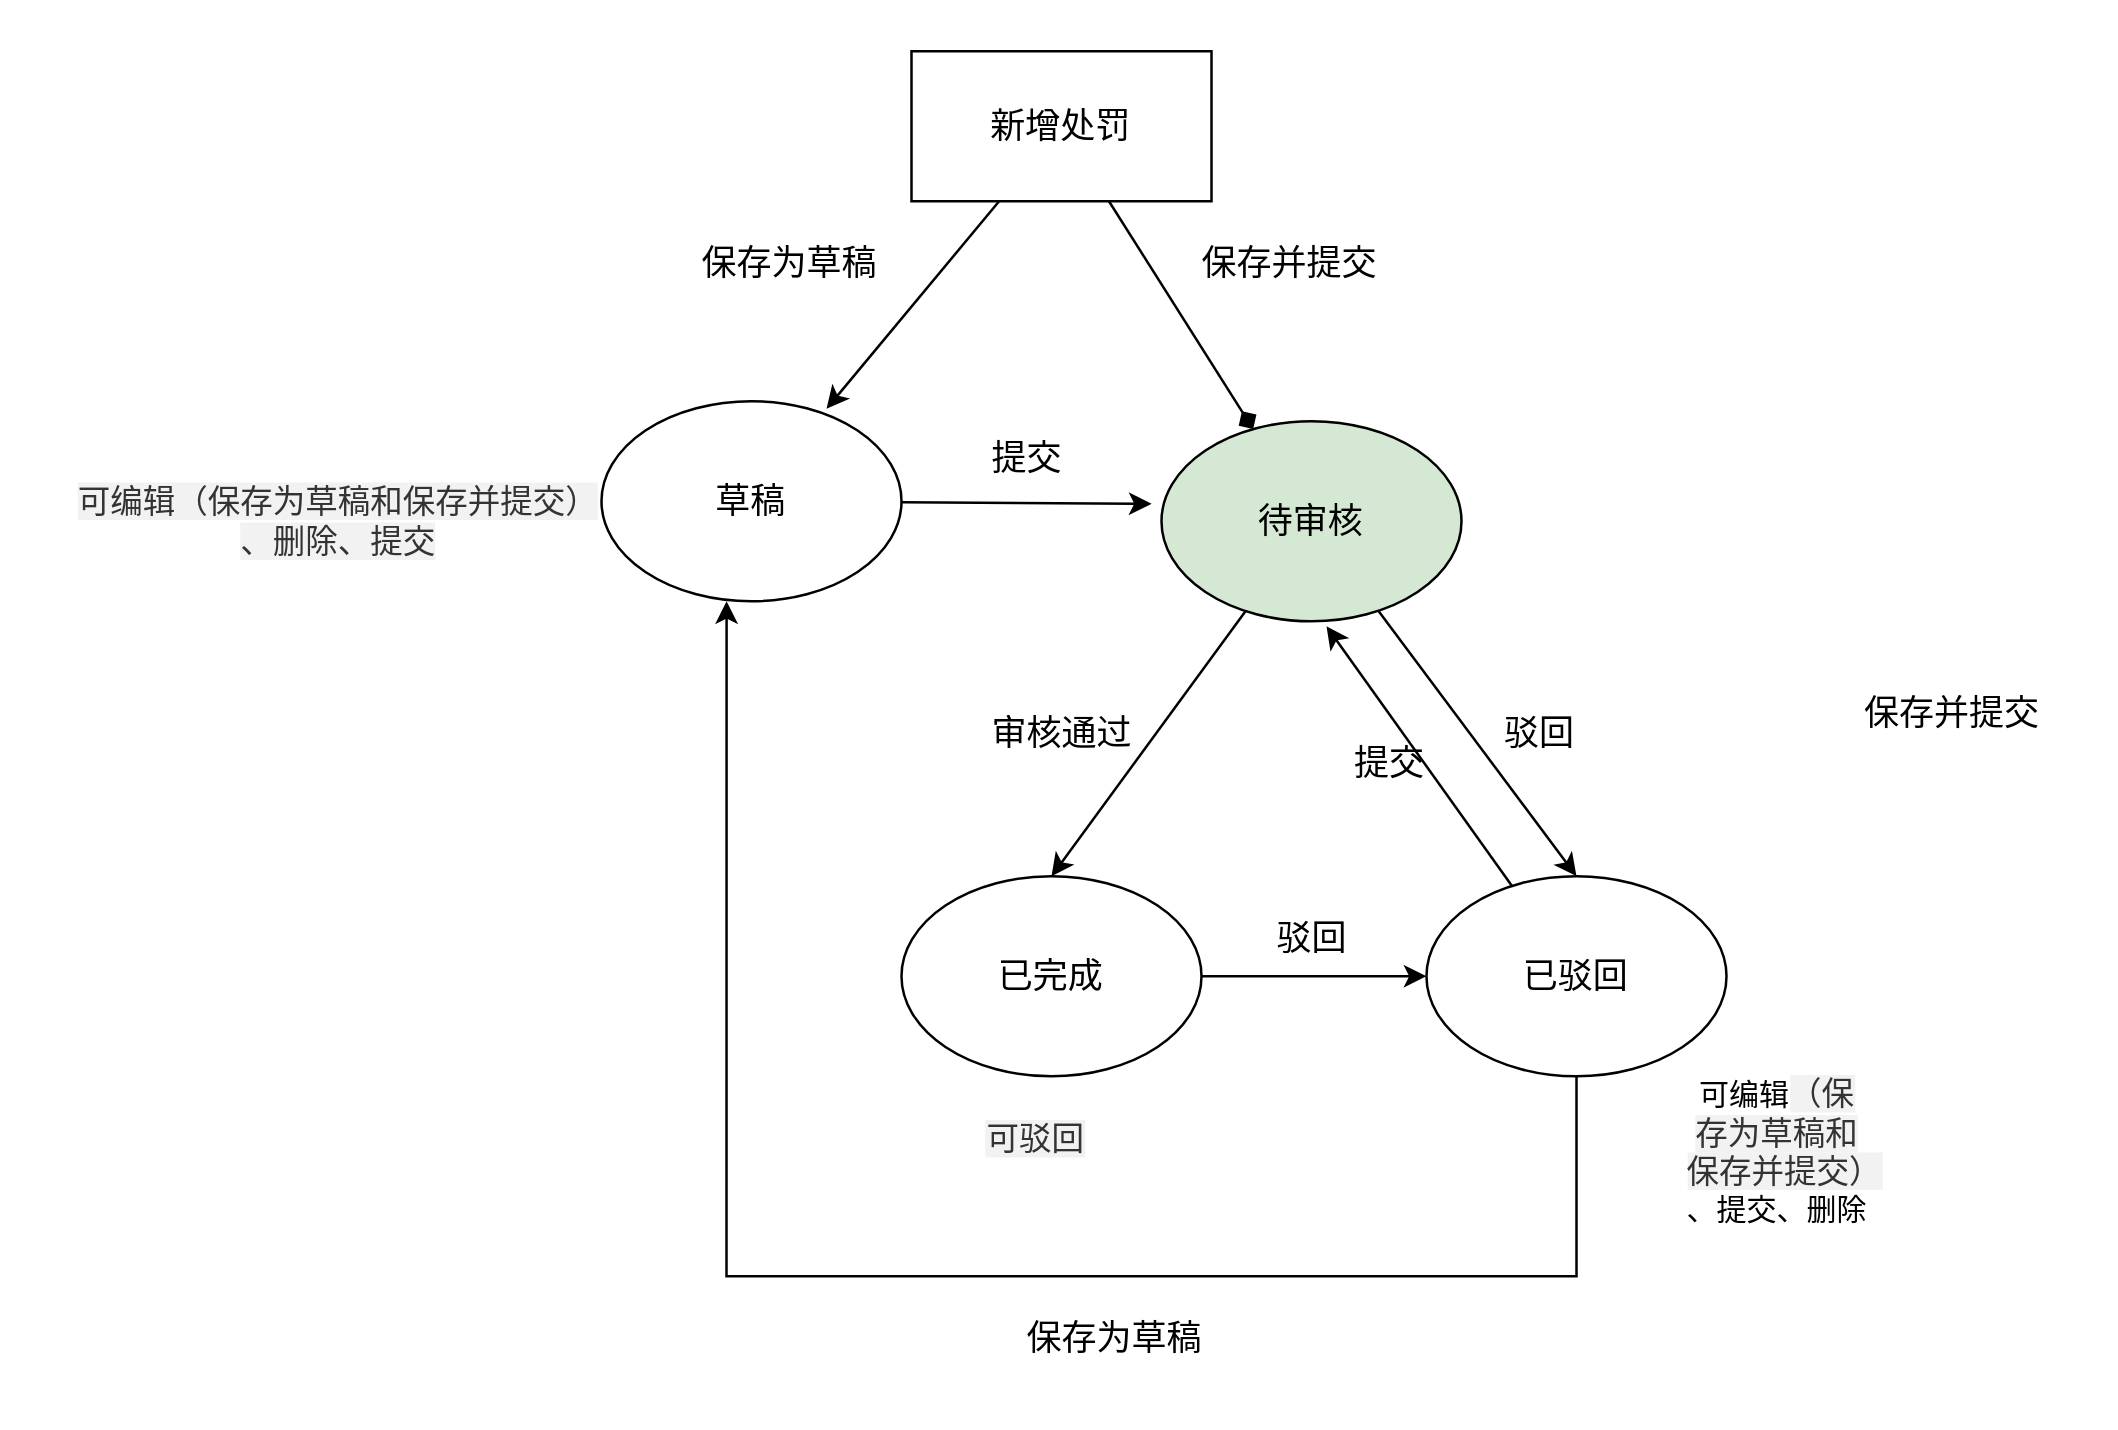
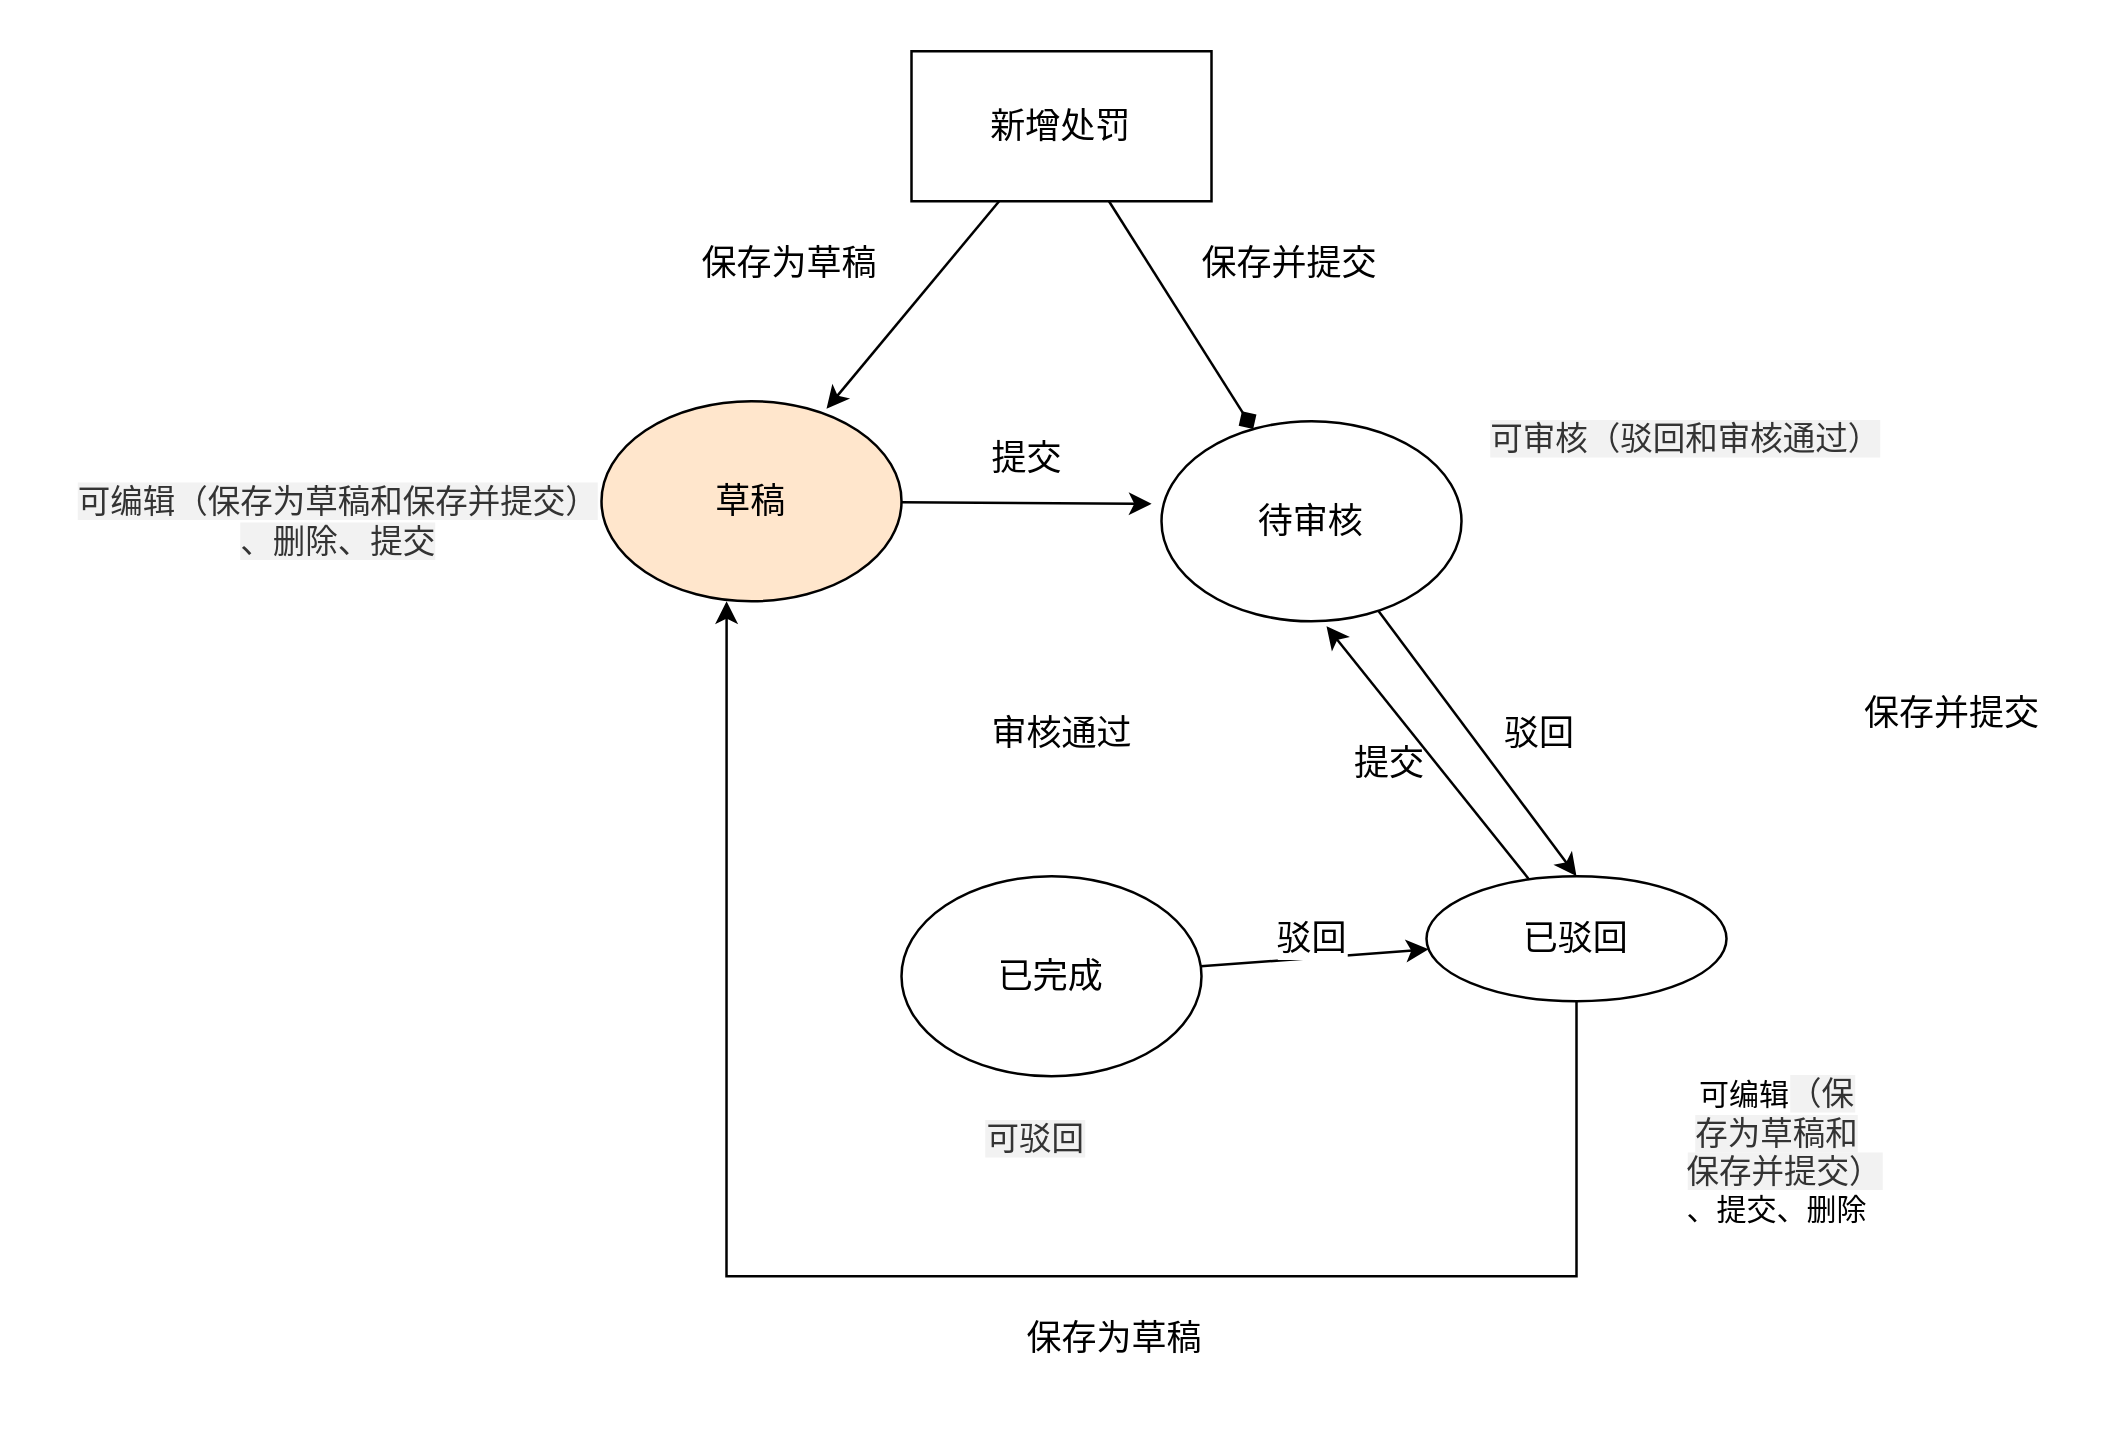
none -> (1686, 439)
(751, 501) -> (751, 501)
(1311, 521) -> (1311, 521)
(1153, 737) -> none
(1576, 976) -> (1576, 939)
